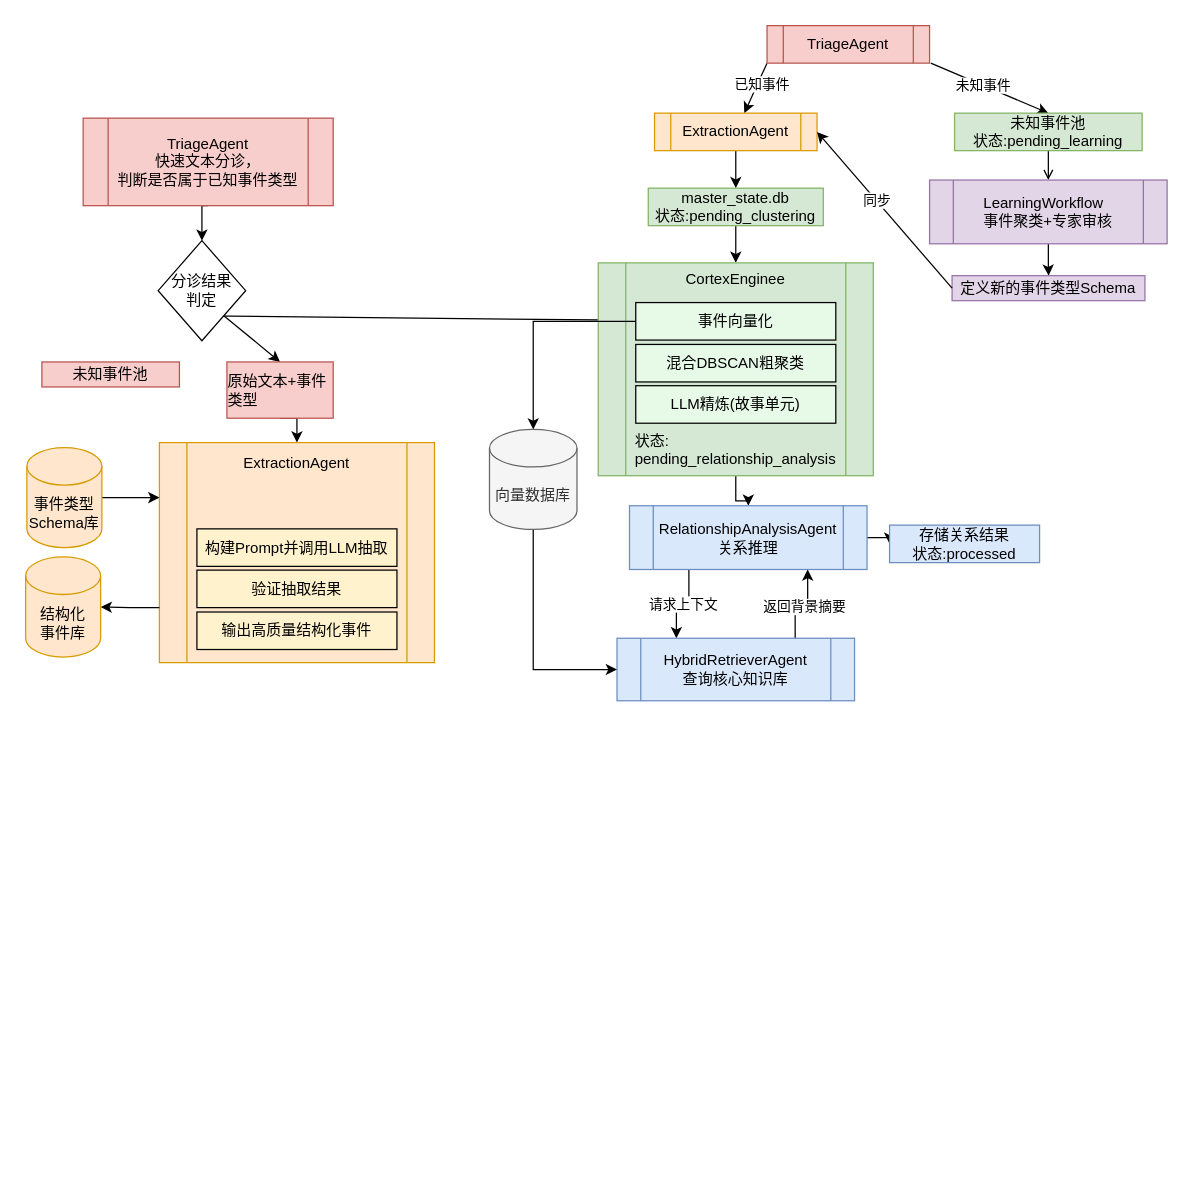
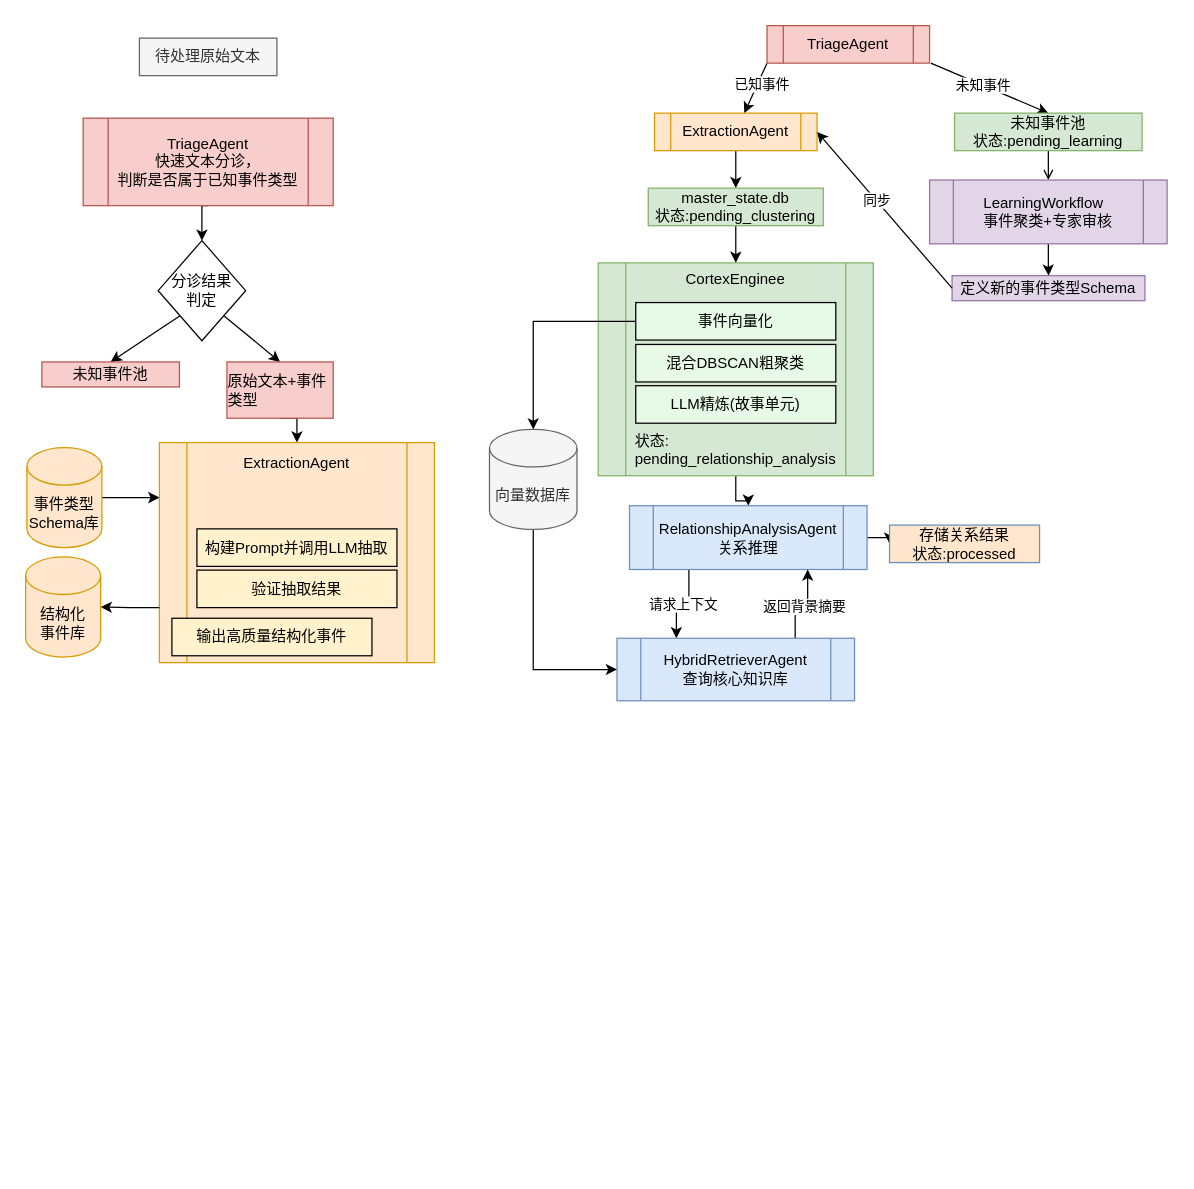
none -> (208, 57)
(379, 318) -> (149, 336)
(964, 544) -> (964, 544)
(297, 631) -> (272, 637)
